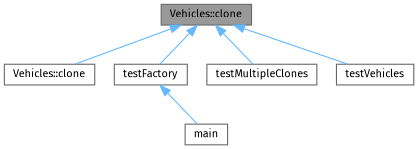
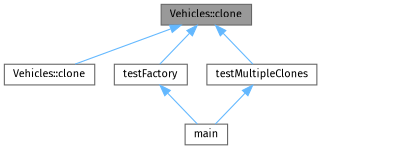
(375, 75) -> none
none -> (230, 109)
